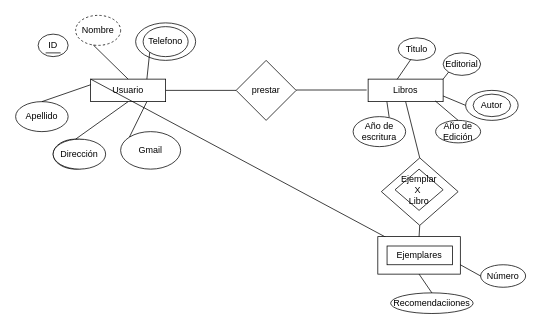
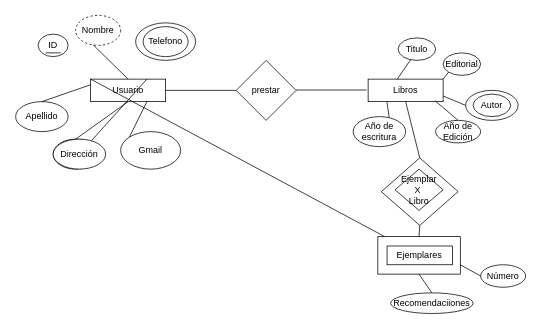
(148, 66) -> (107, 123)
